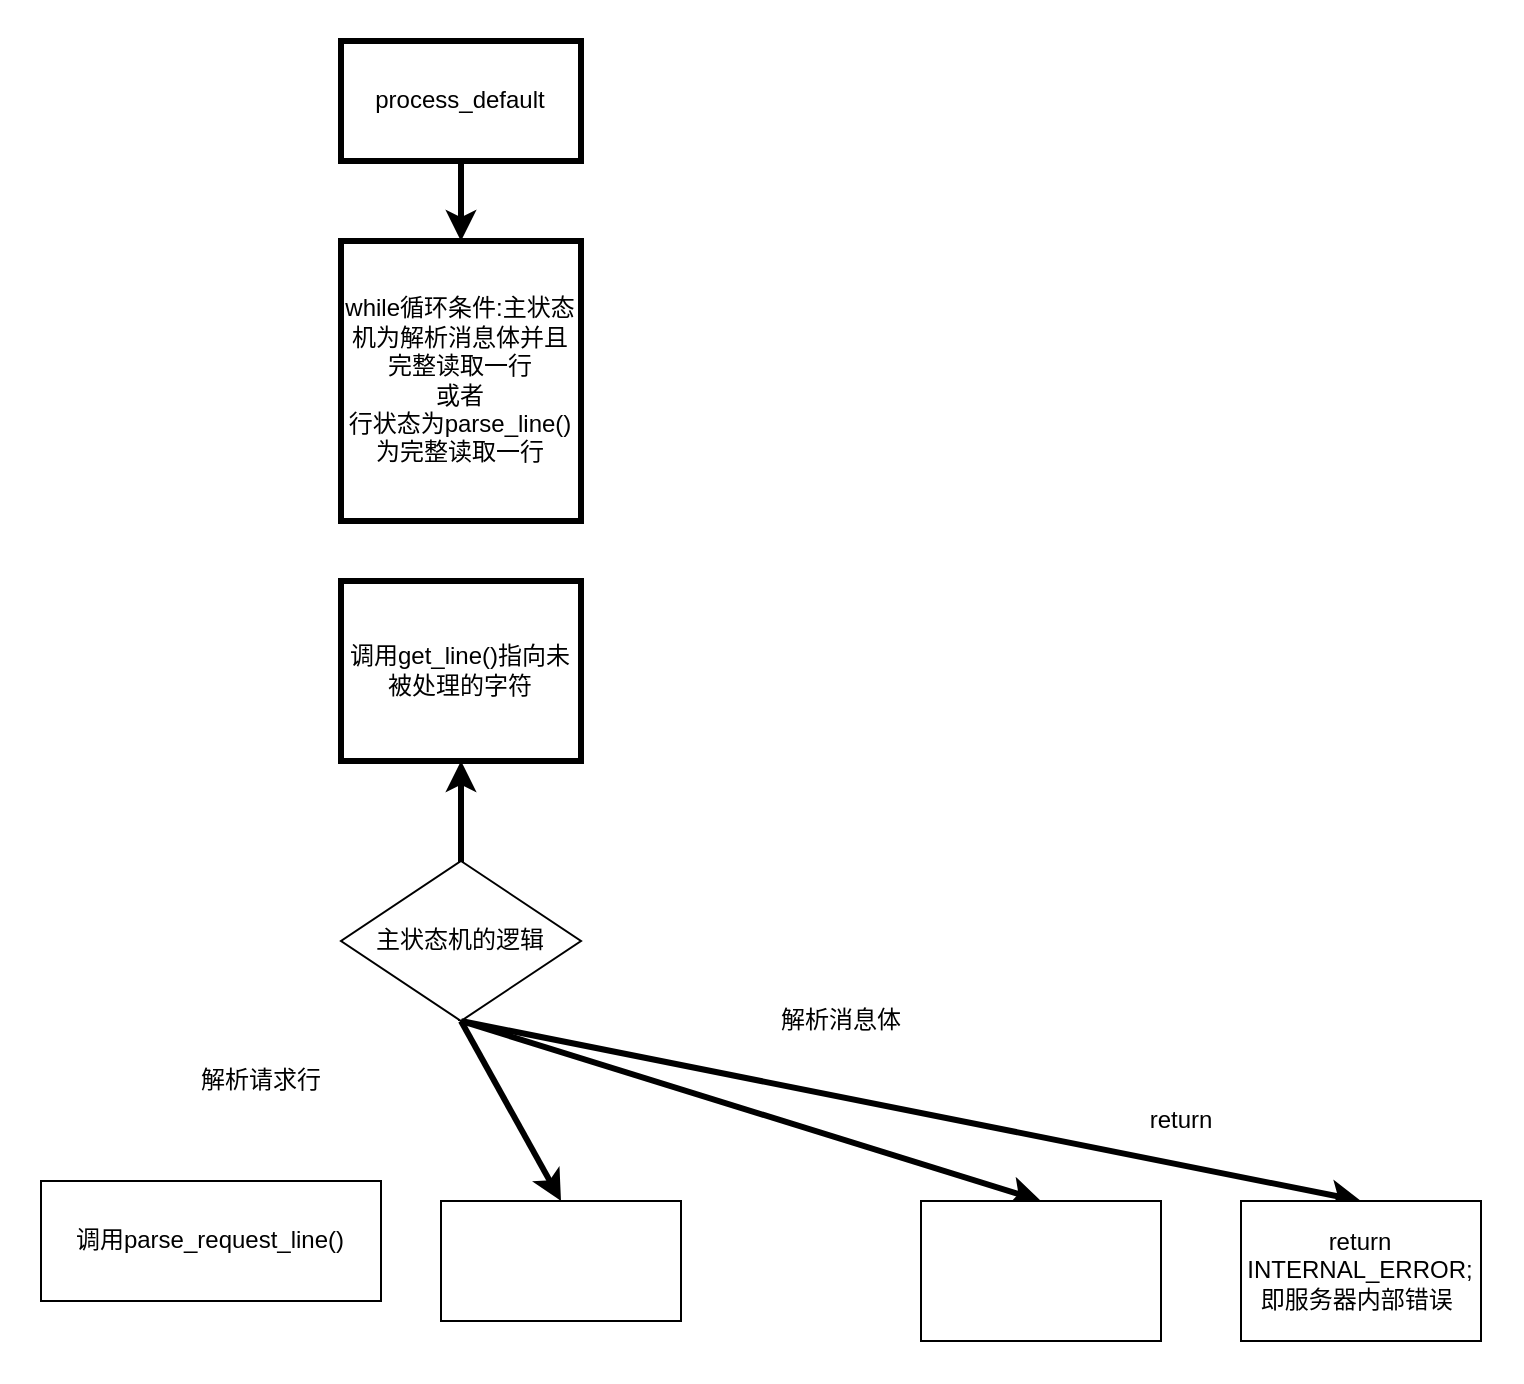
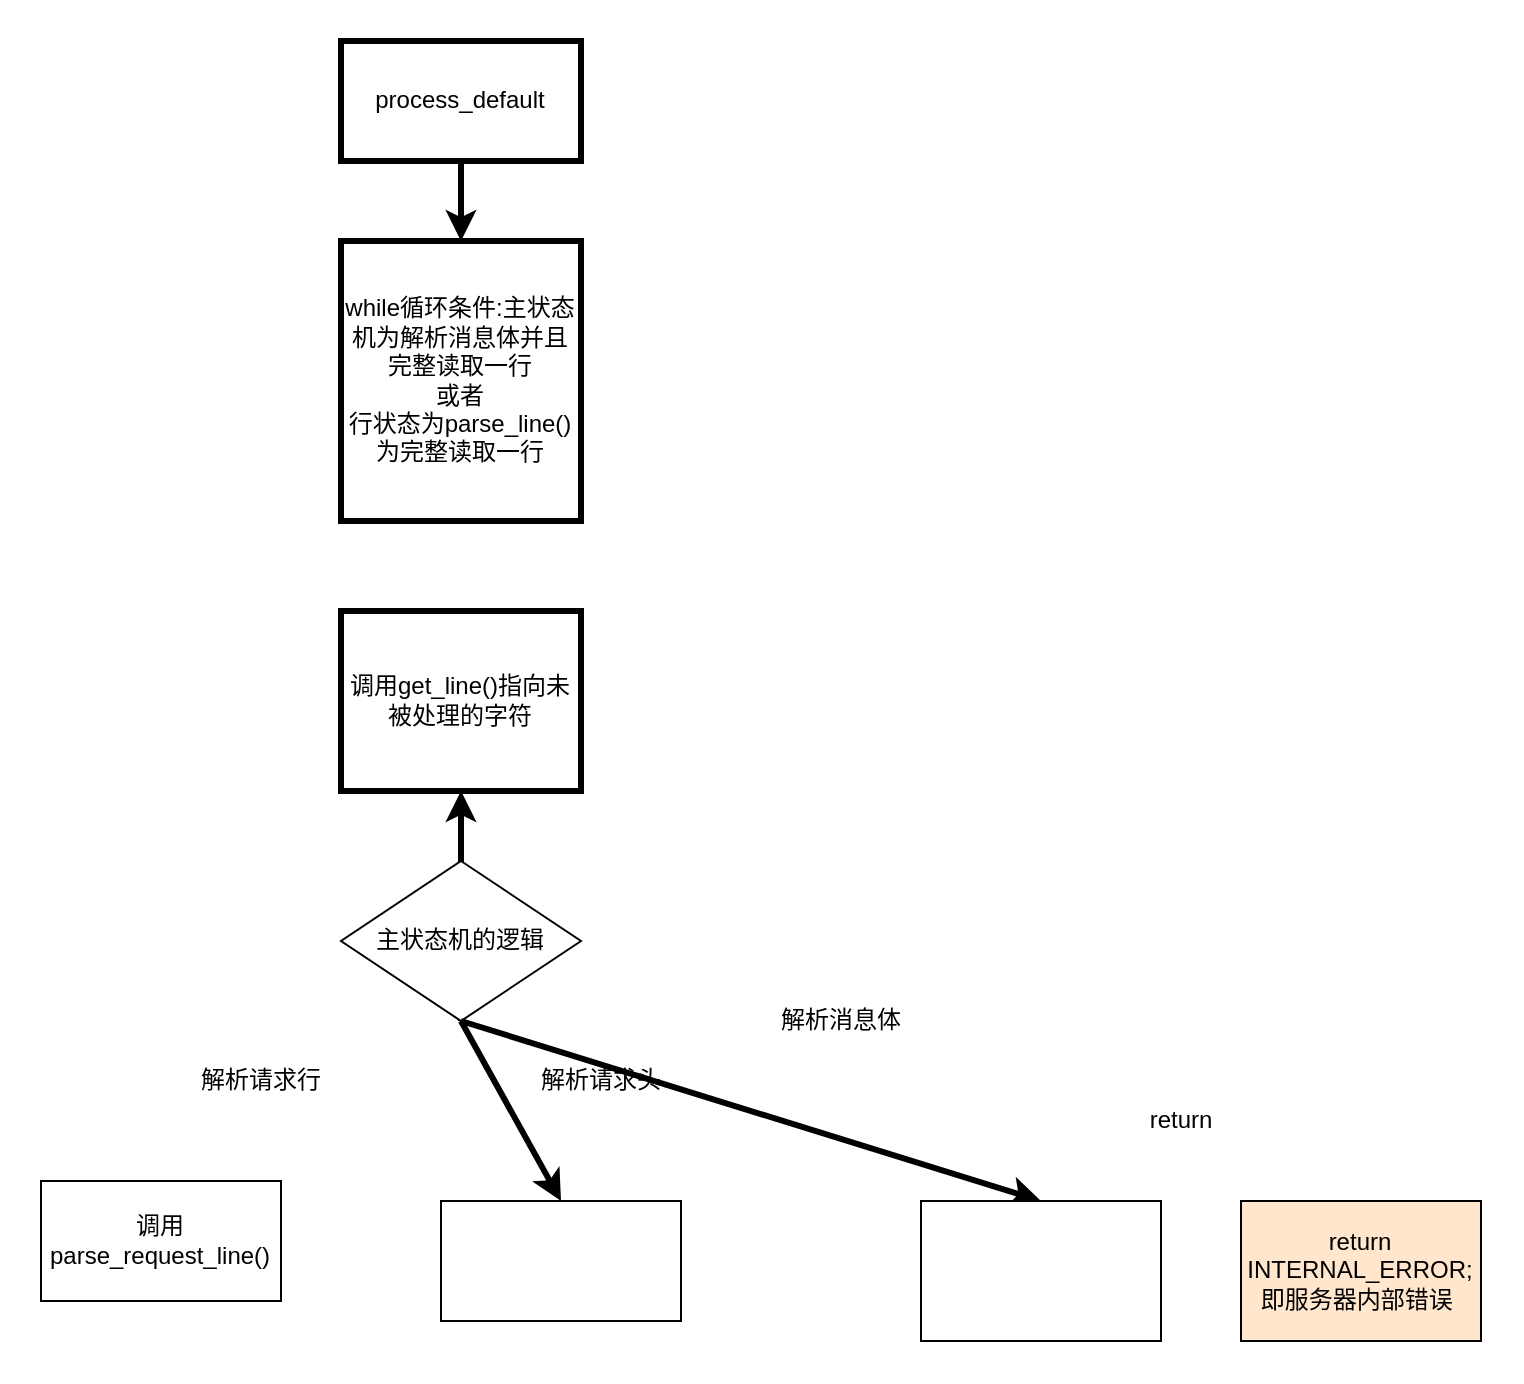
(461, 671) -> (461, 701)
none -> (601, 1081)
(911, 1111) -> none
(211, 1241) -> (161, 1241)
(1361, 1271) -> (1361, 1271)
